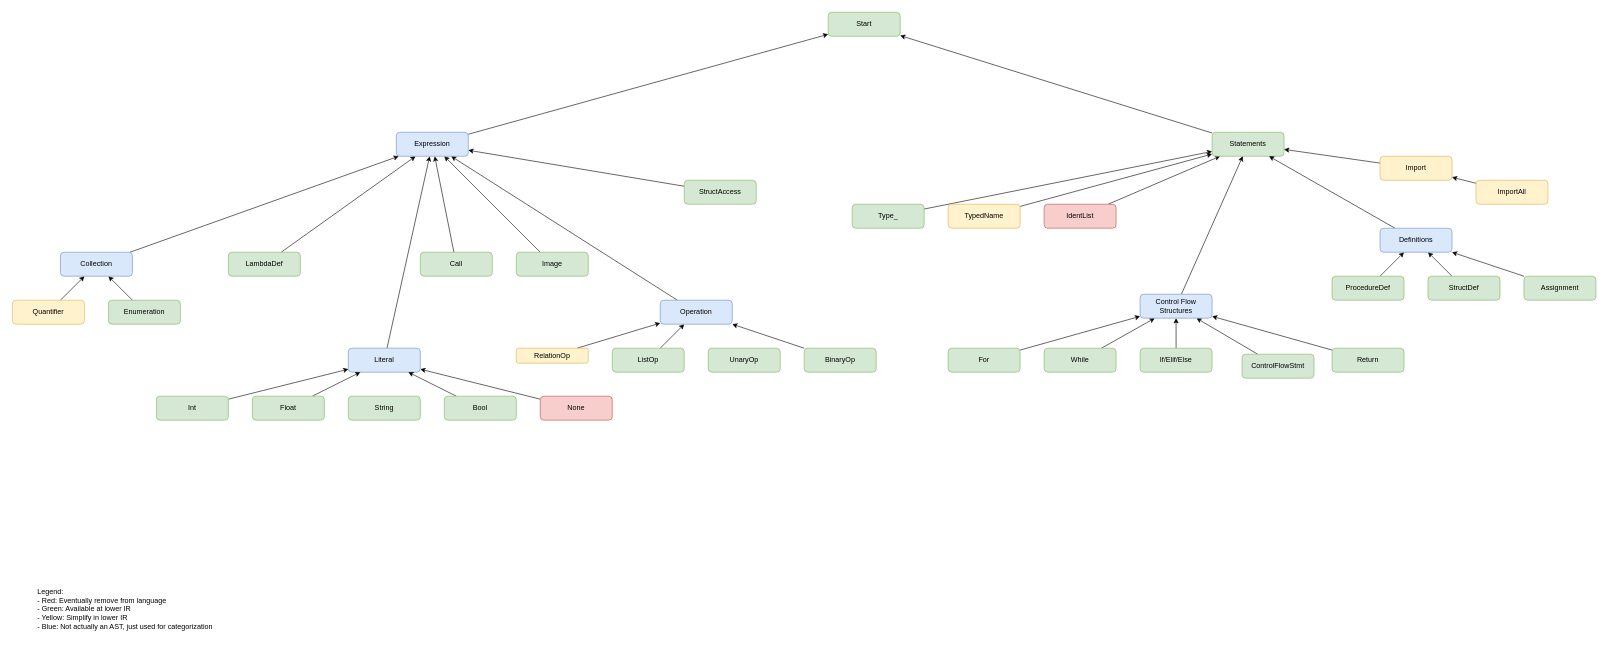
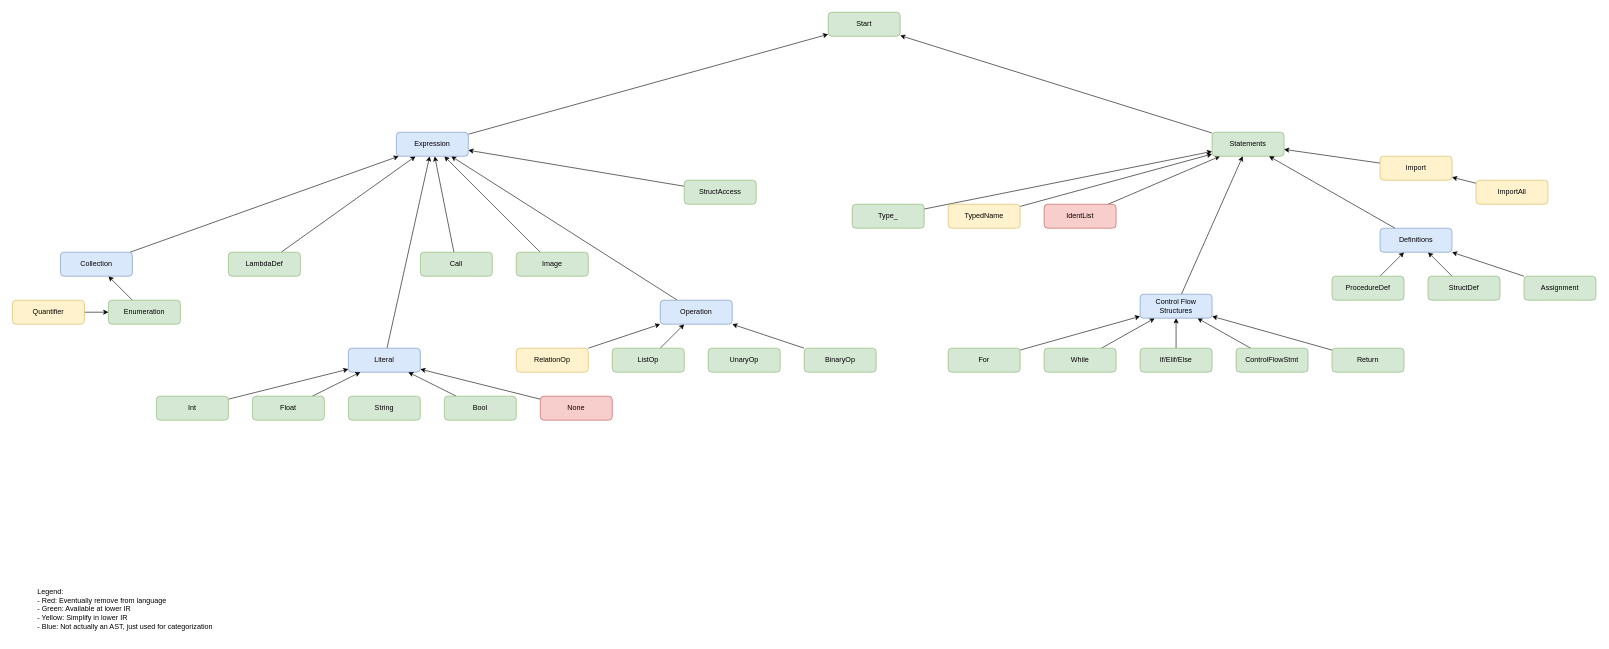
(80, 280) -> (102, 312)
(552, 356) -> (552, 360)
(1278, 366) -> (1272, 360)
